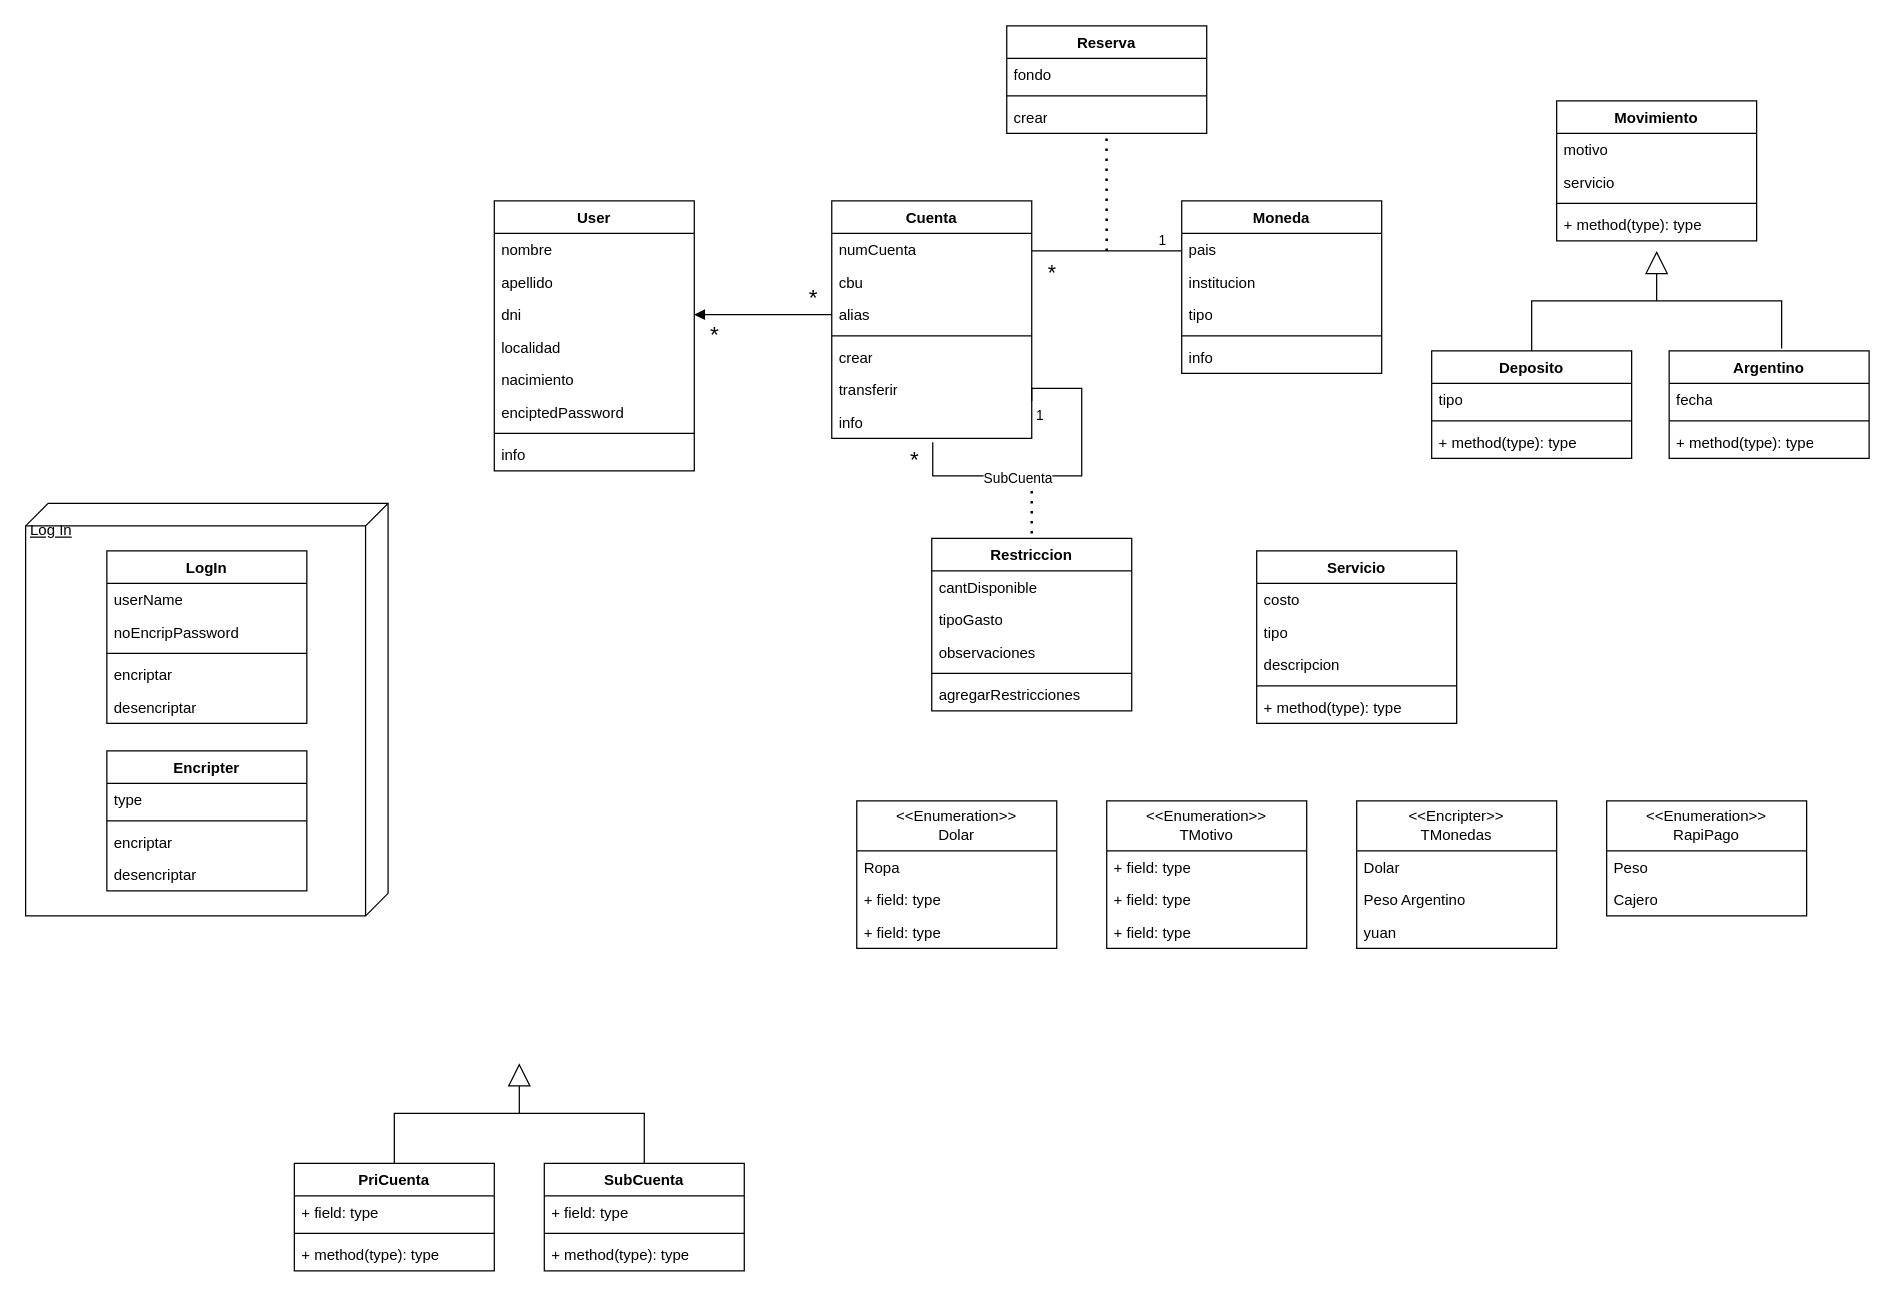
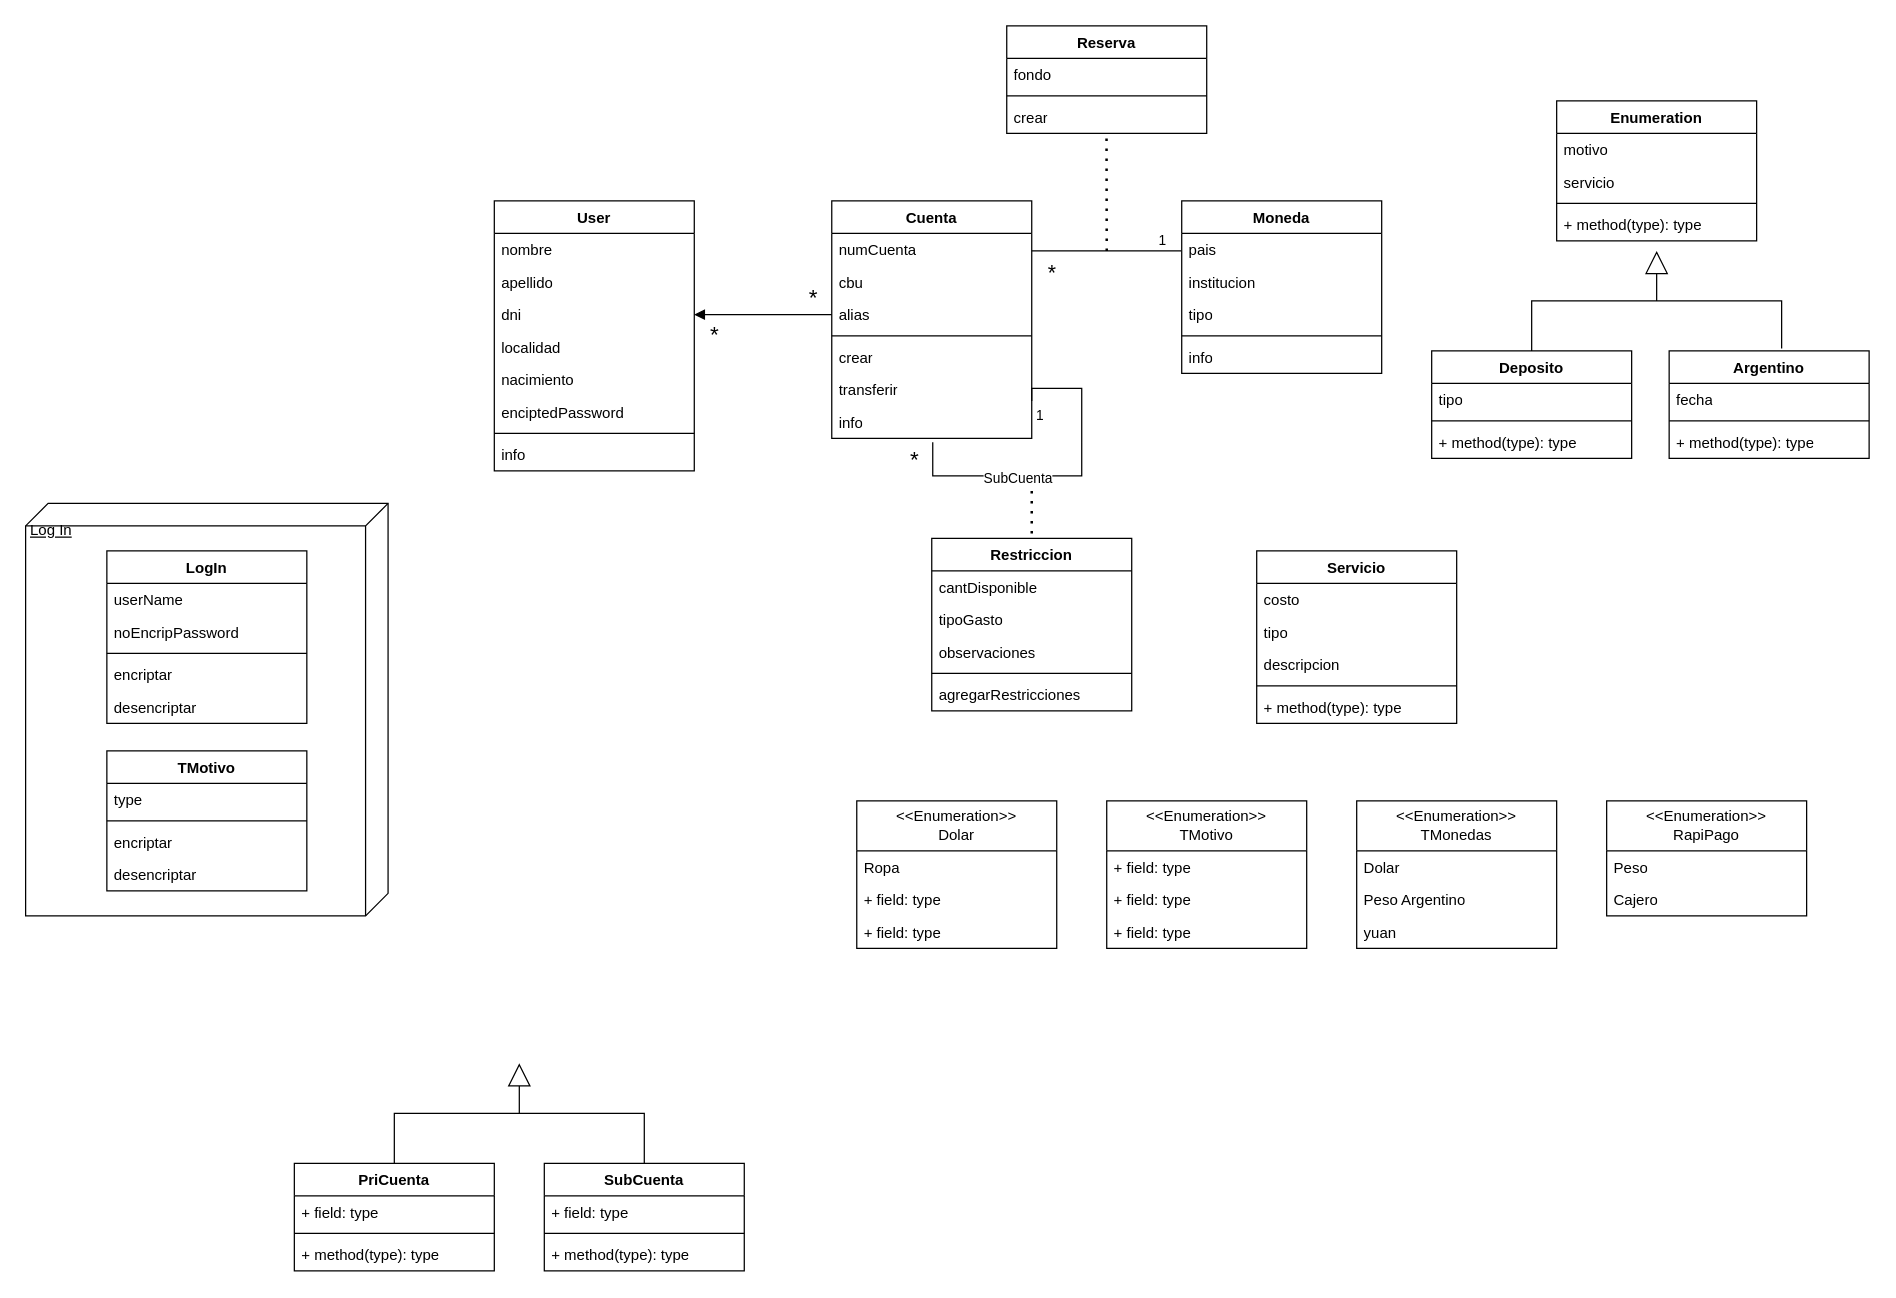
(1657, 118) -> (1657, 118)
(207, 768) -> (207, 768)
(1457, 826) -> (1457, 826)
